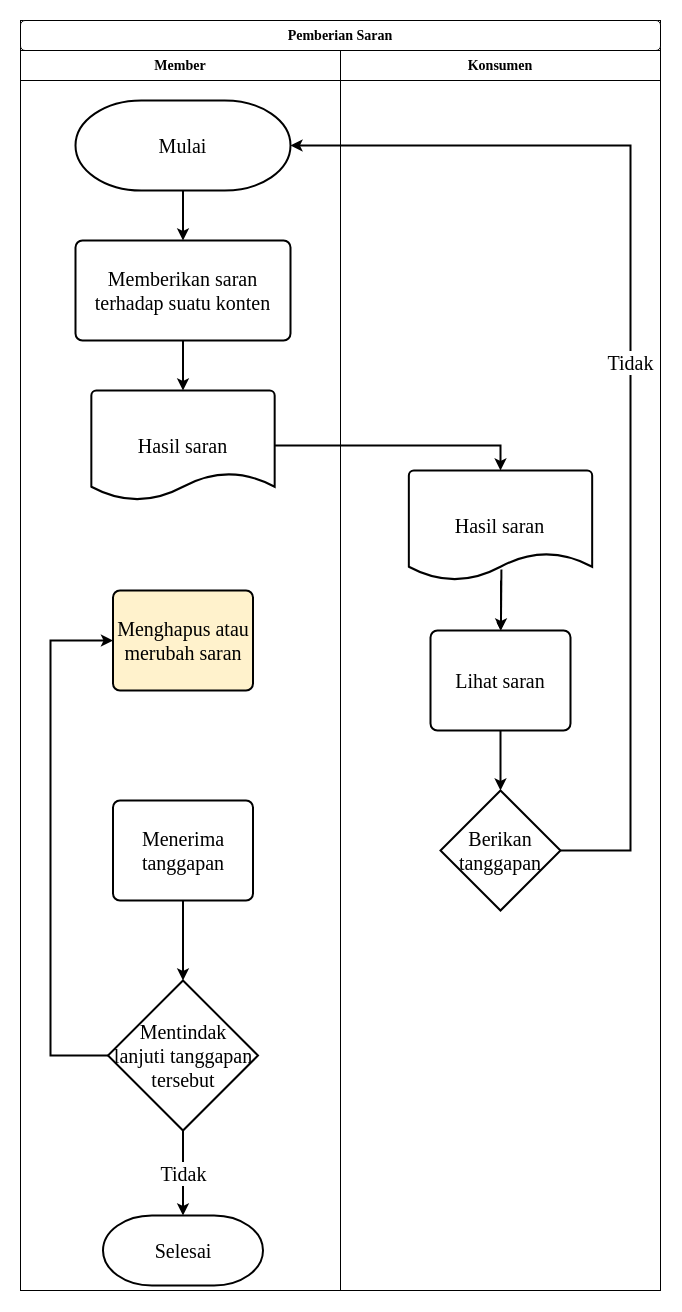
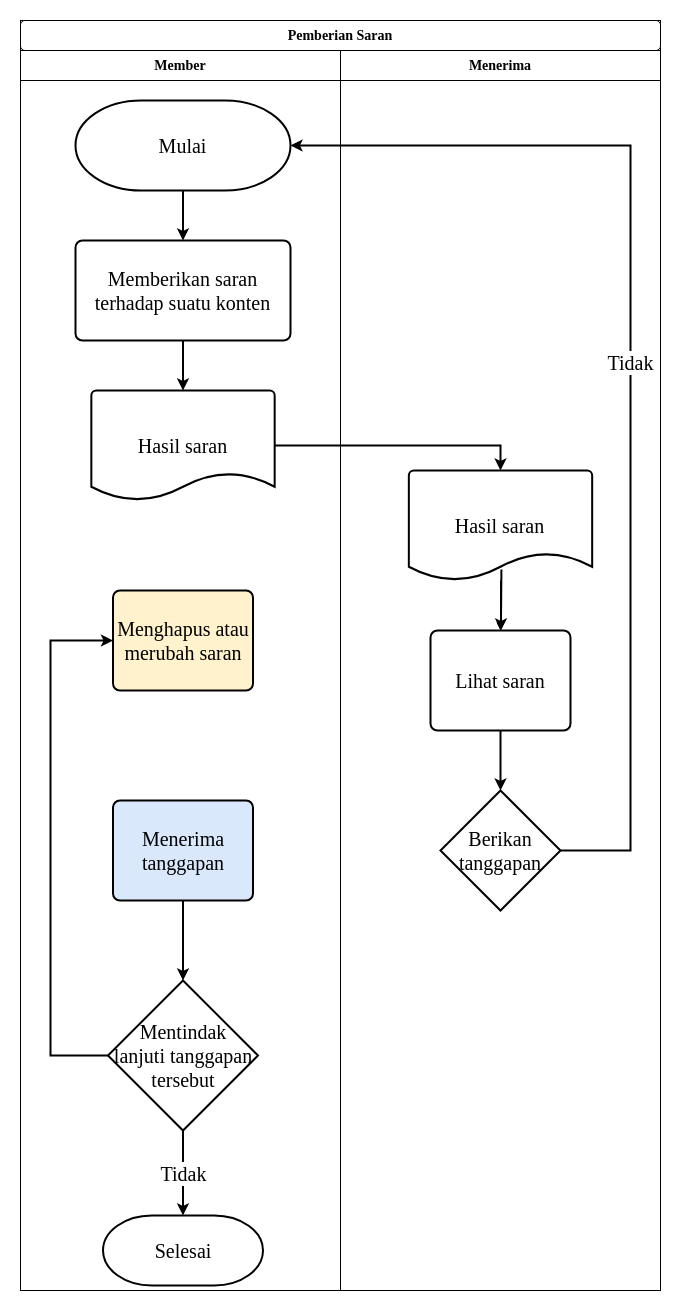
(501, 66) -> (501, 66)
(183, 851) -> (183, 851)
